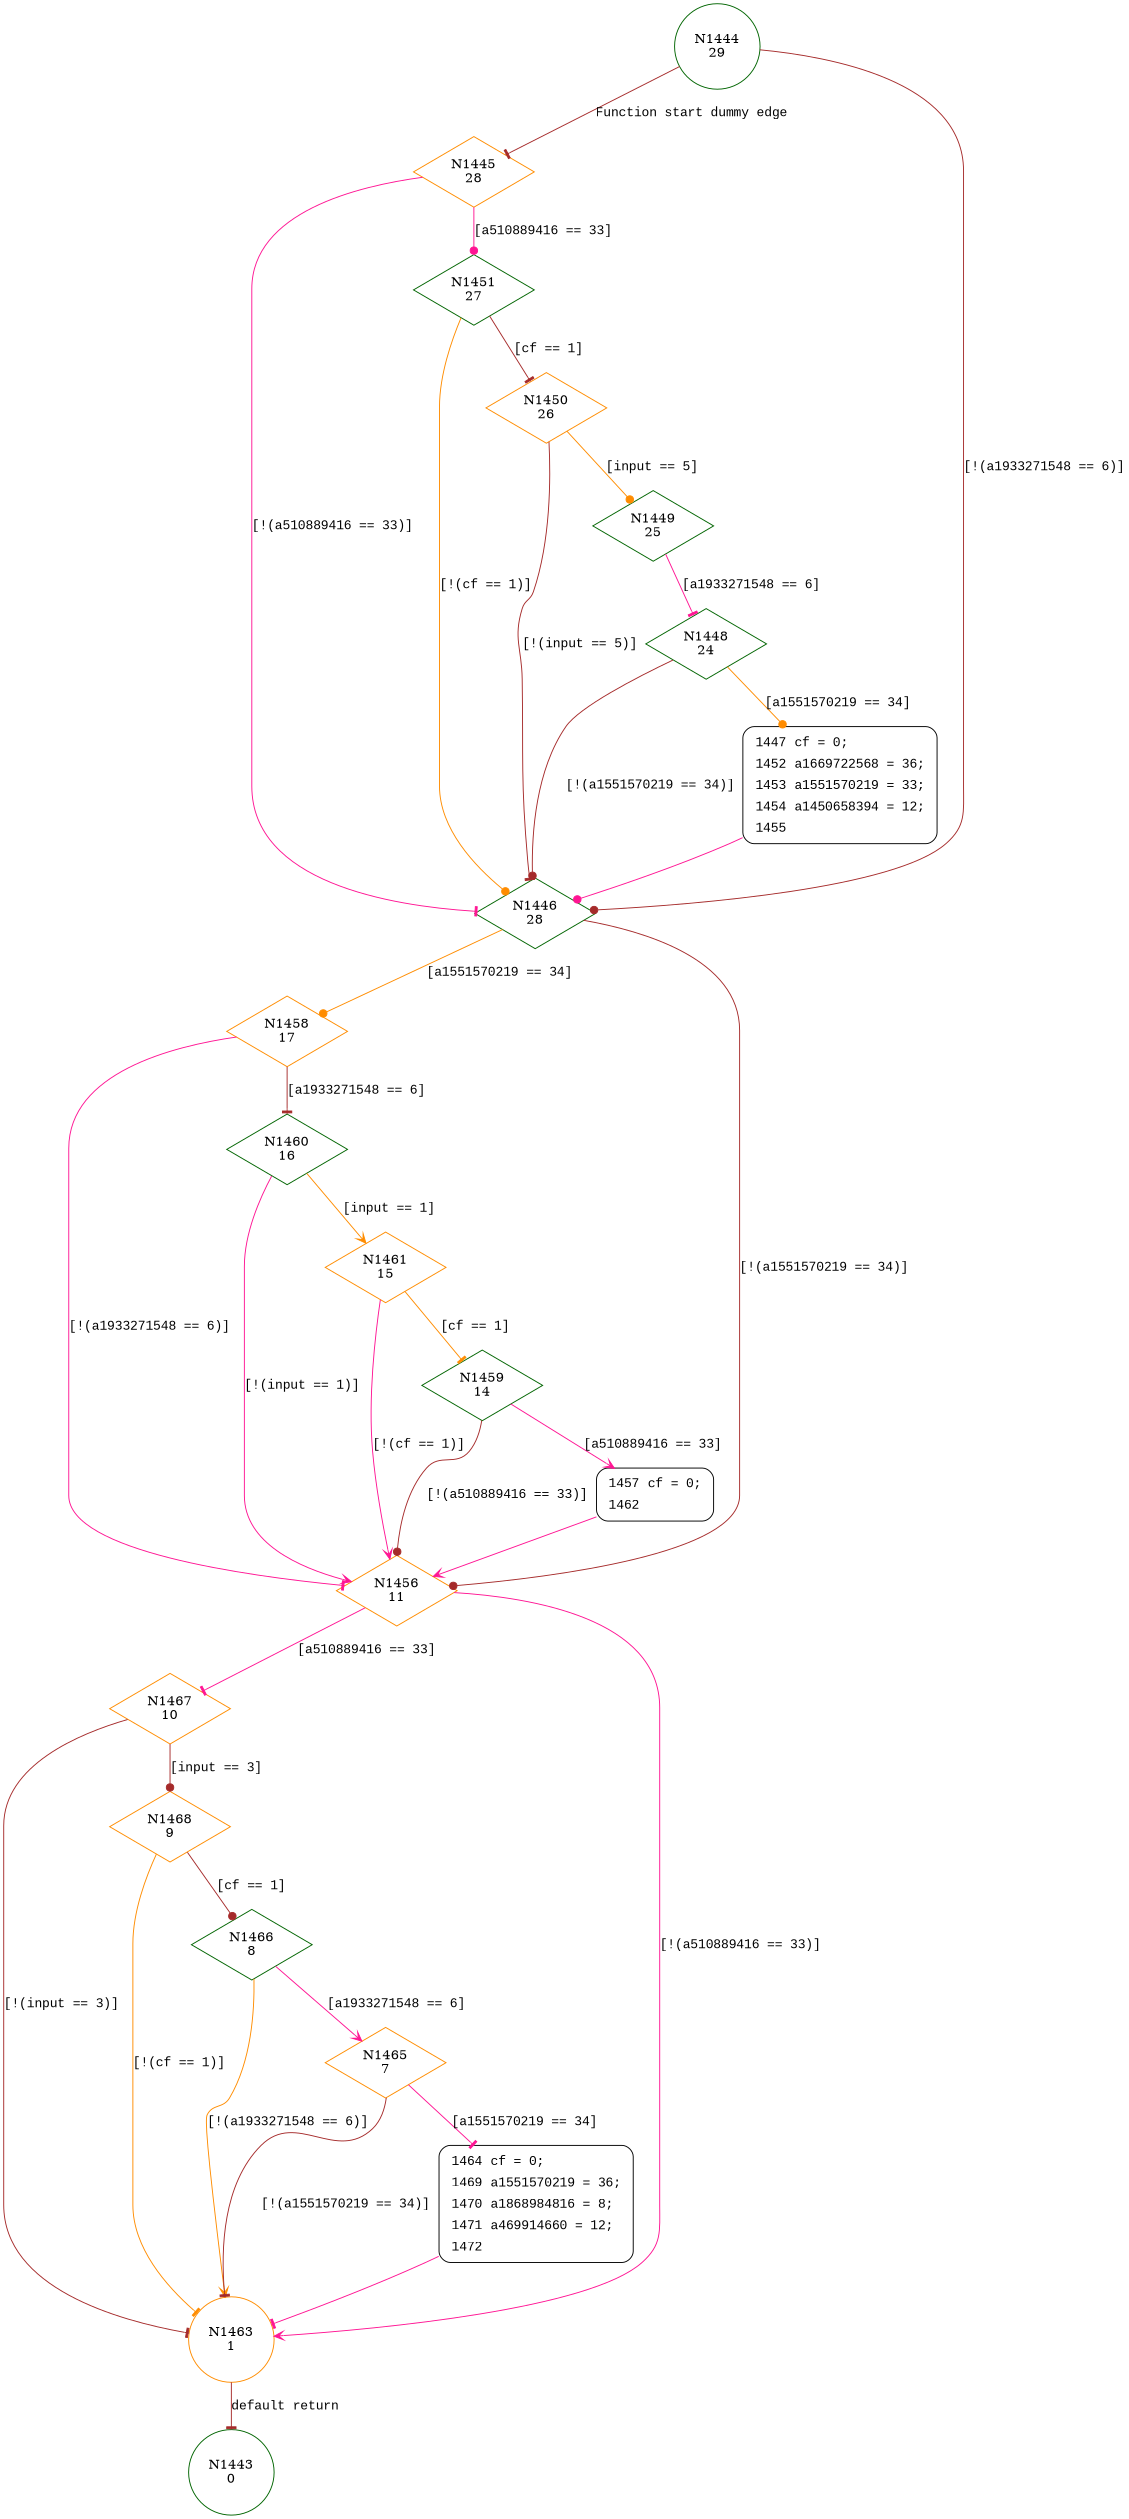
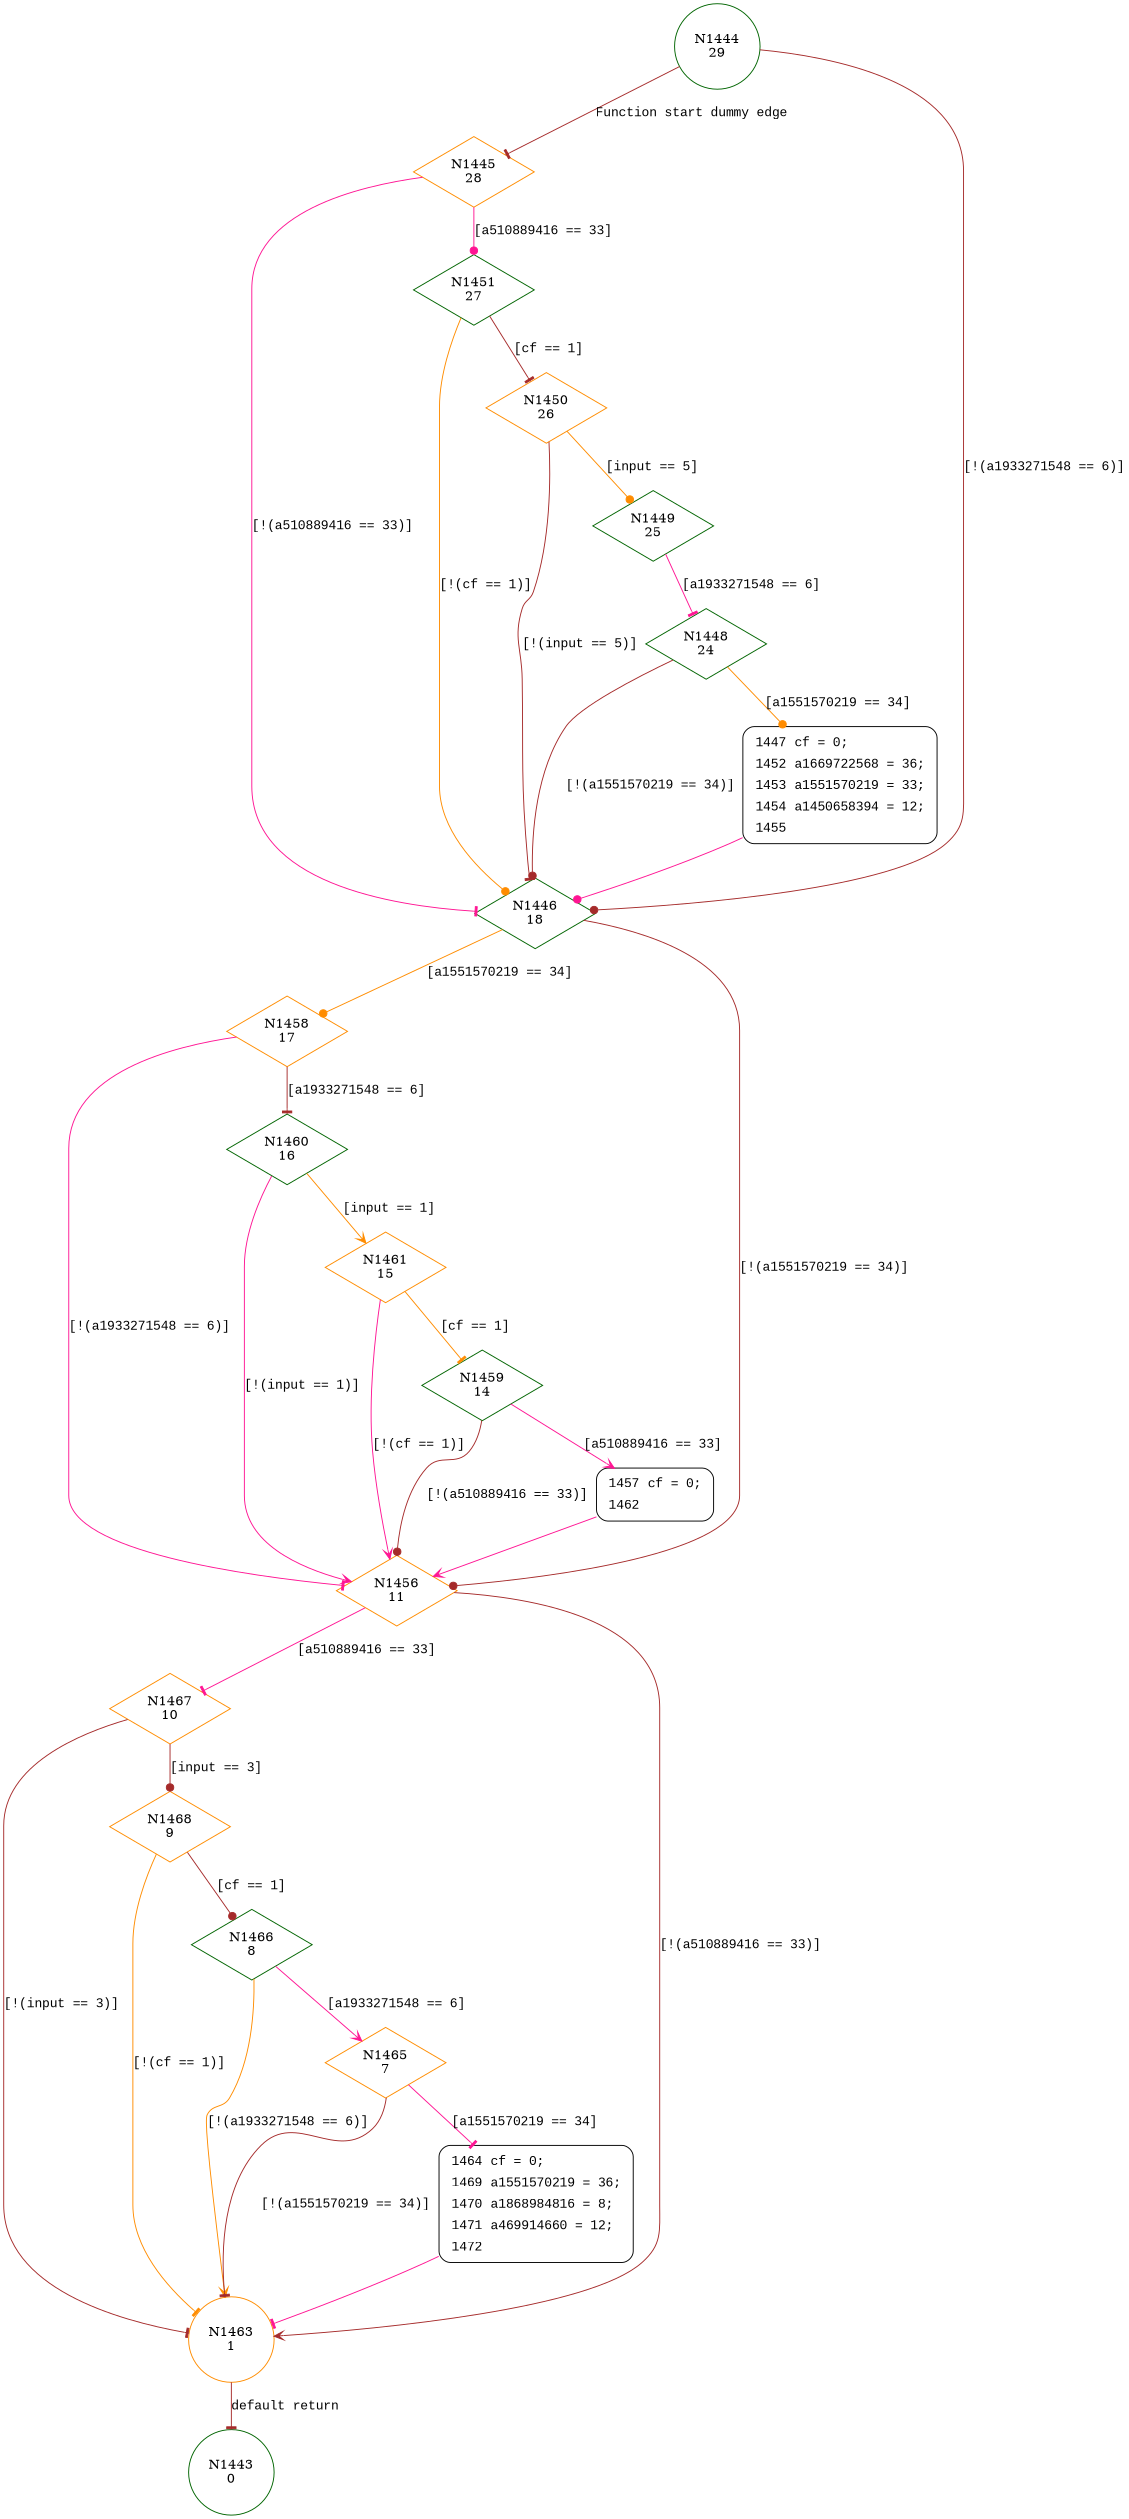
(535, 913) -> (535, 913)
(660, 2043) -> (660, 2043)
